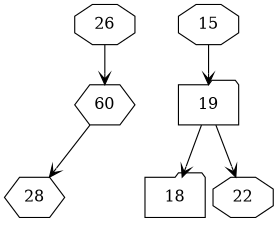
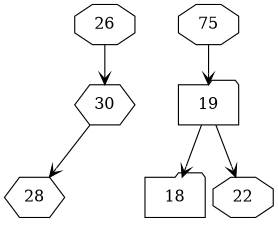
(209, 25) -> (209, 25)
(105, 105) -> (105, 105)
